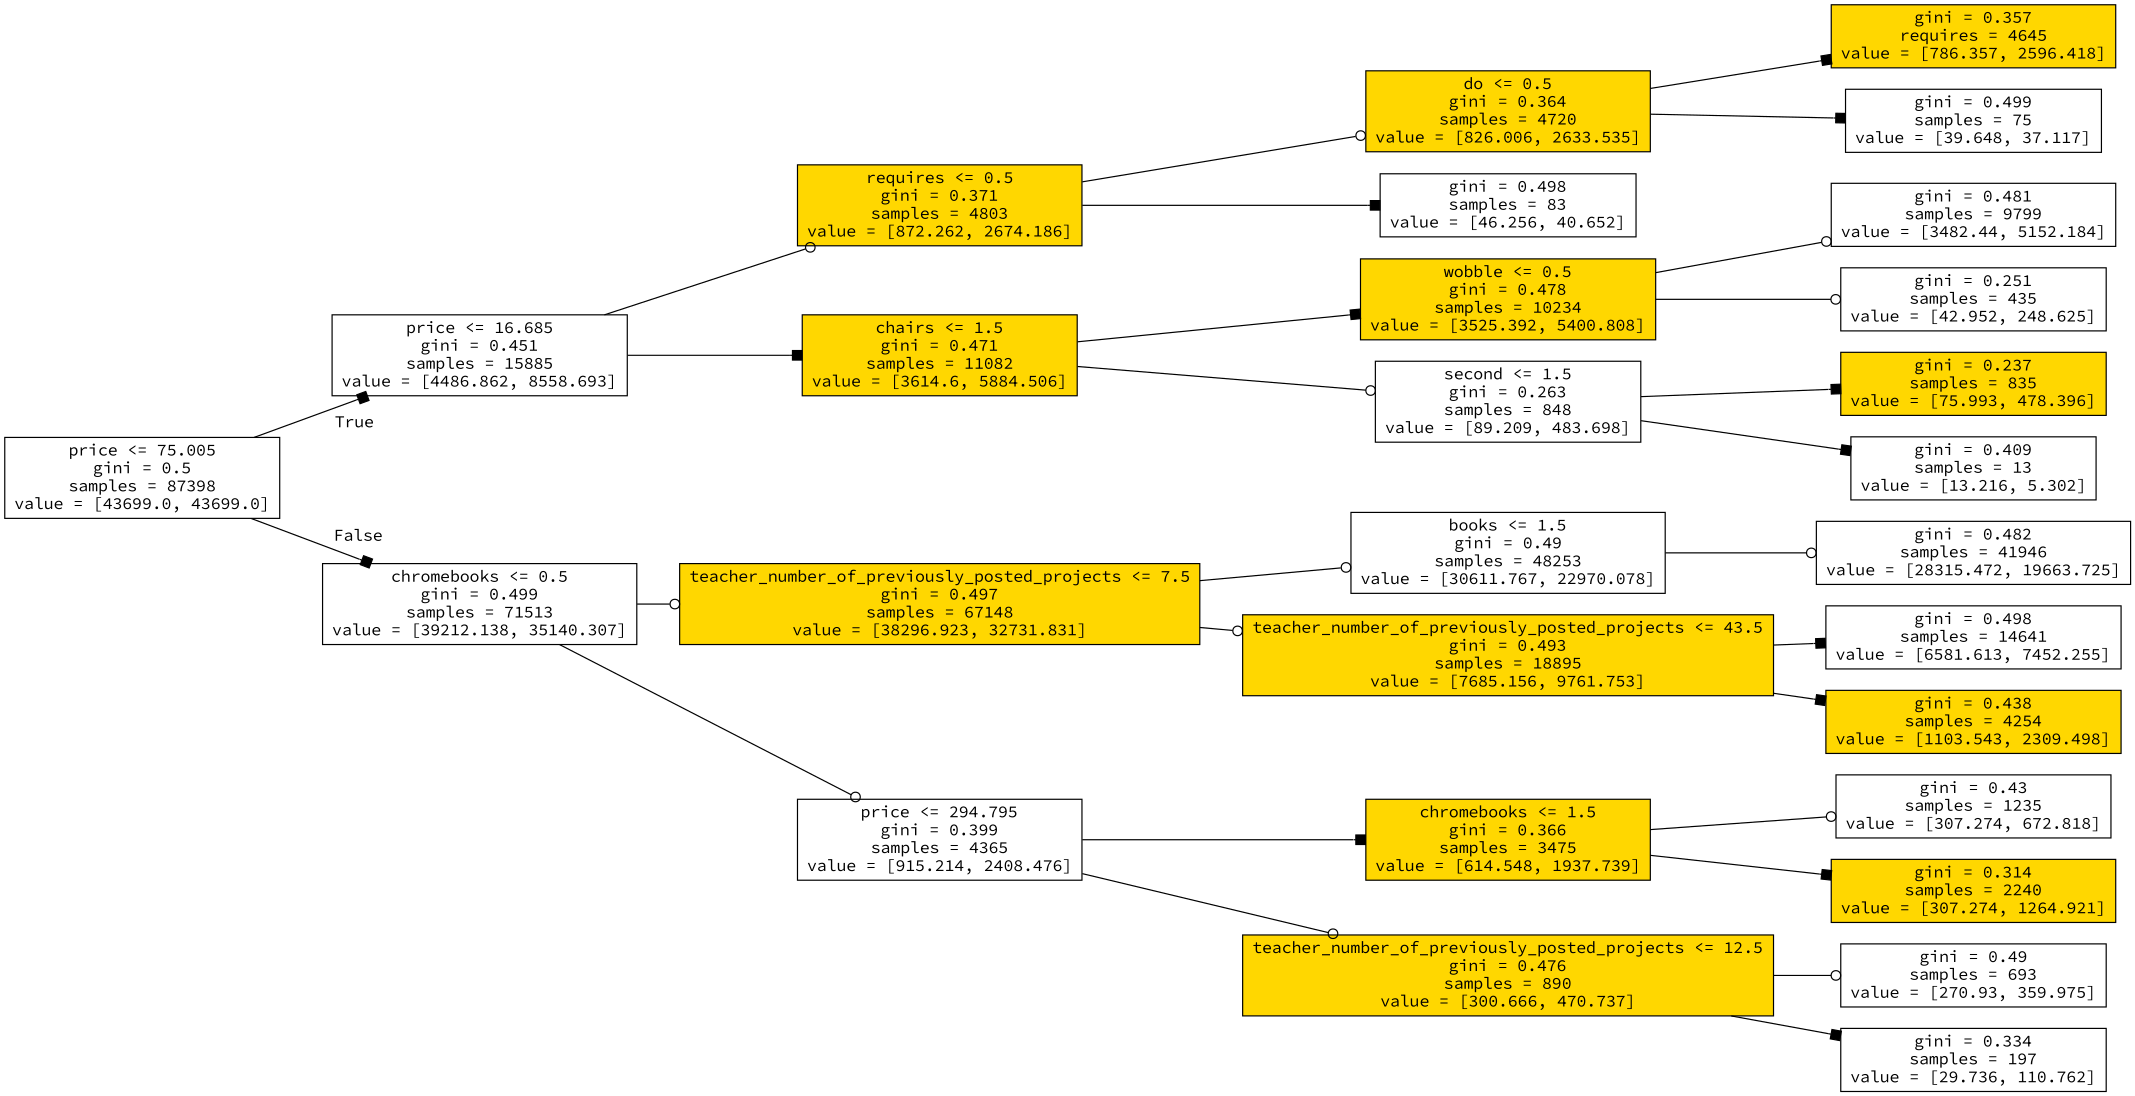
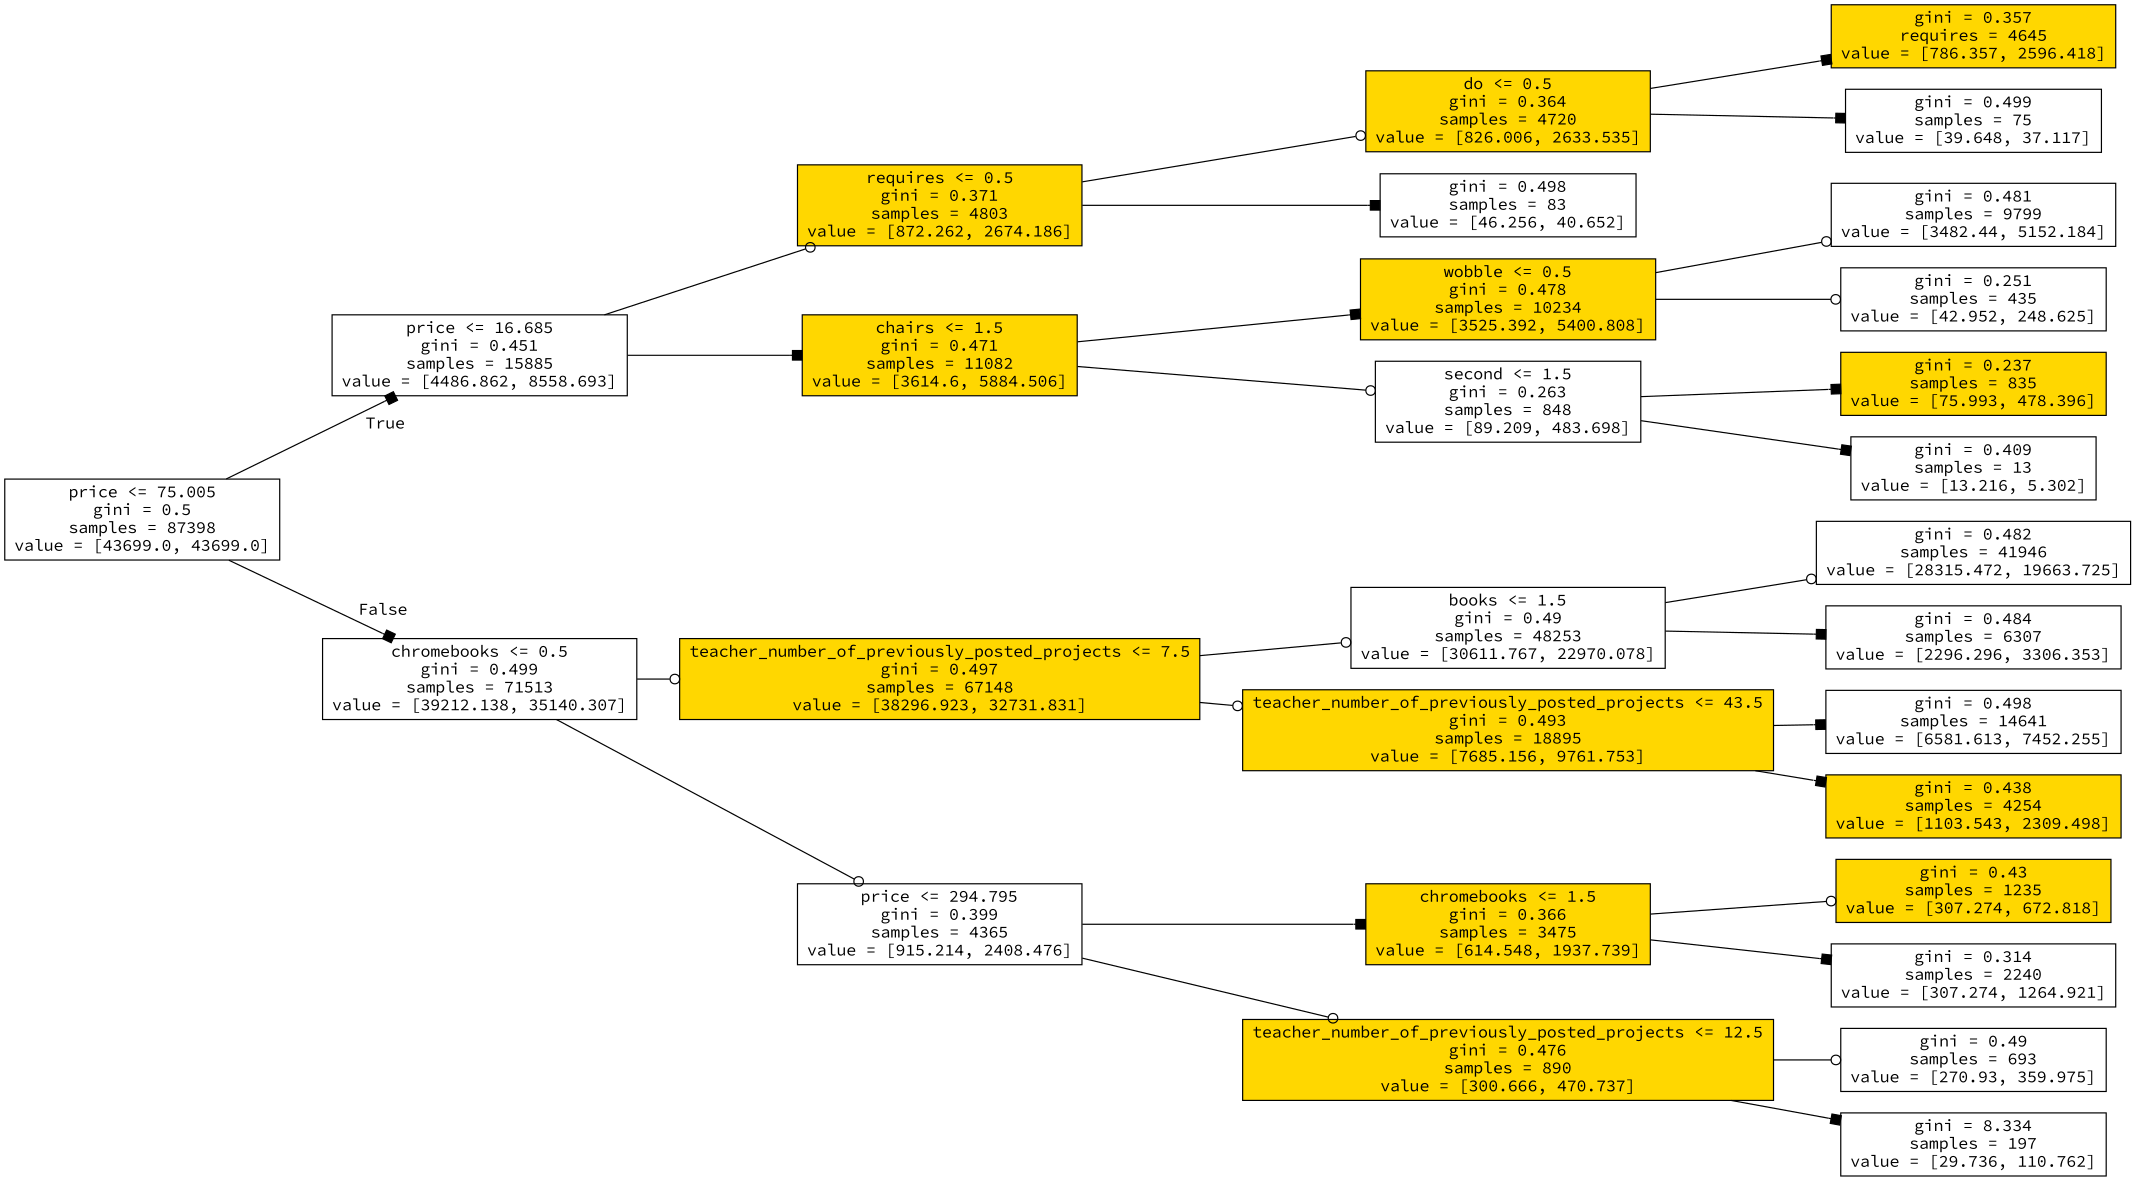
none -> (1973, 637)
(1973, 806) -> (1973, 891)
(1973, 891) -> (1973, 975)
(1973, 1060) -> (1973, 1144)
